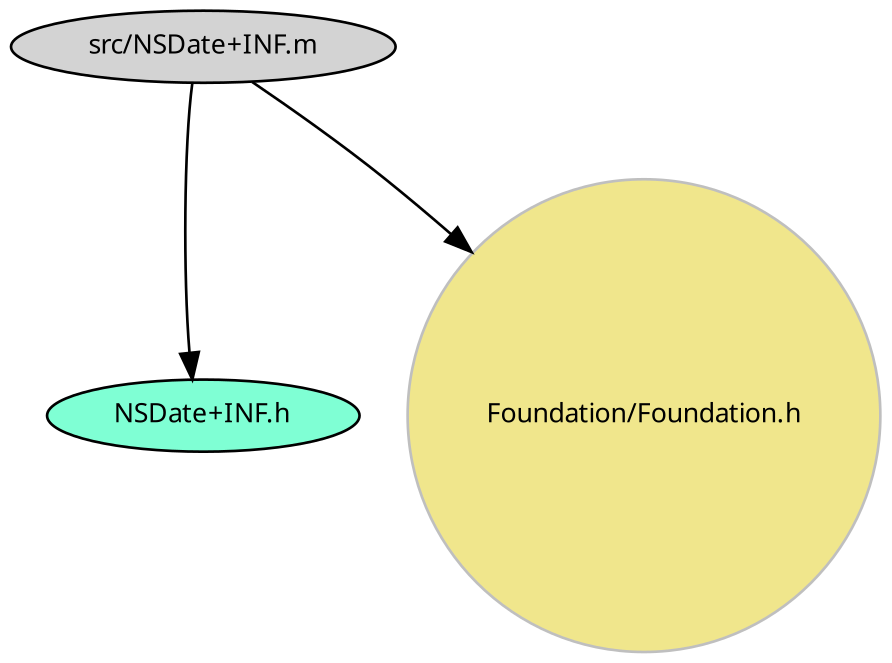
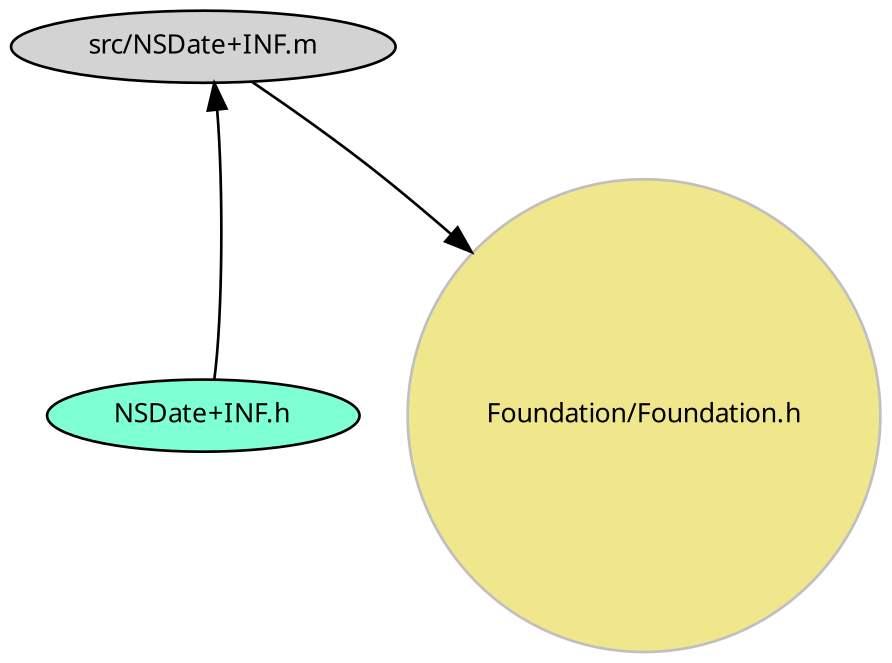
(185, 218) -> (221, 245)
